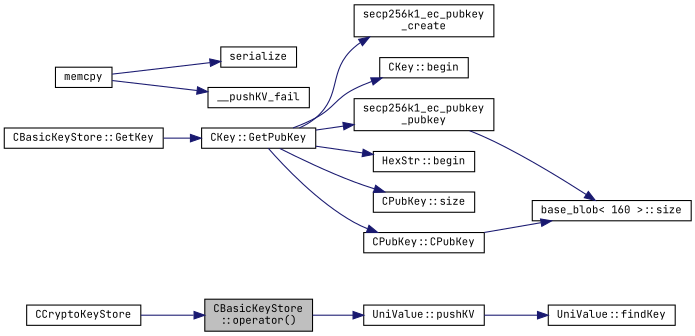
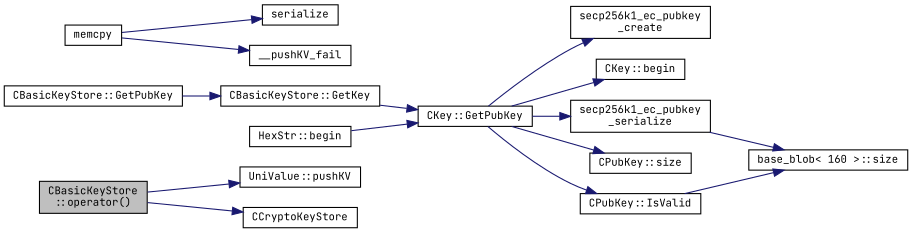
none -> (93, 96)
(424, 115) -> (641, 116)
(339, 150) -> (379, 127)
(424, 243) -> (641, 204)
(167, 315) -> (190, 207)
(612, 315) -> none
